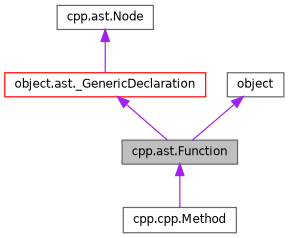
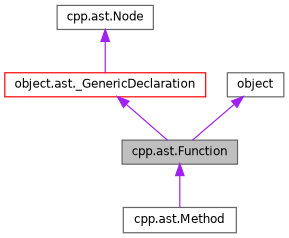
(180, 220) -> (180, 220)
